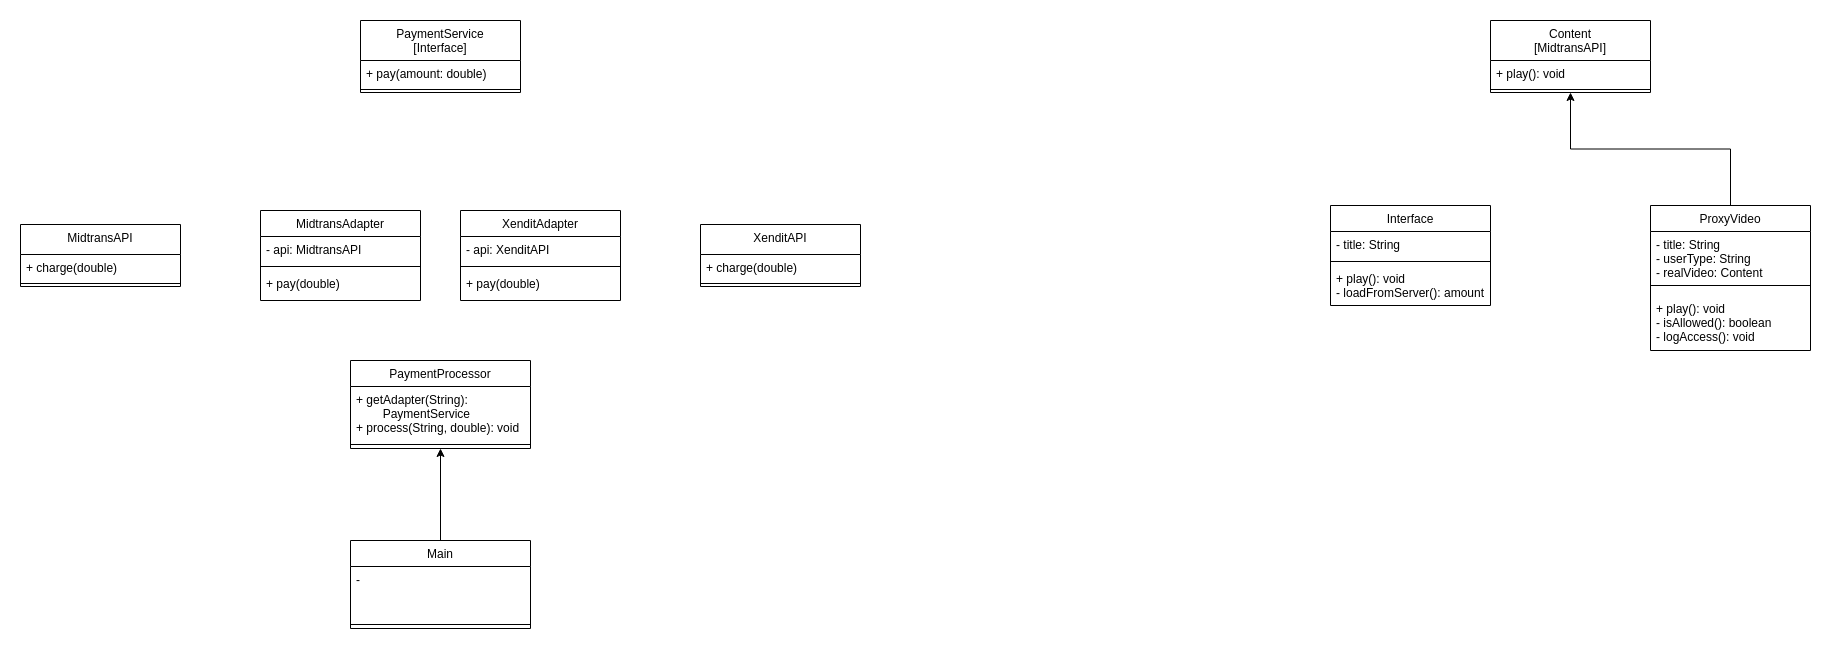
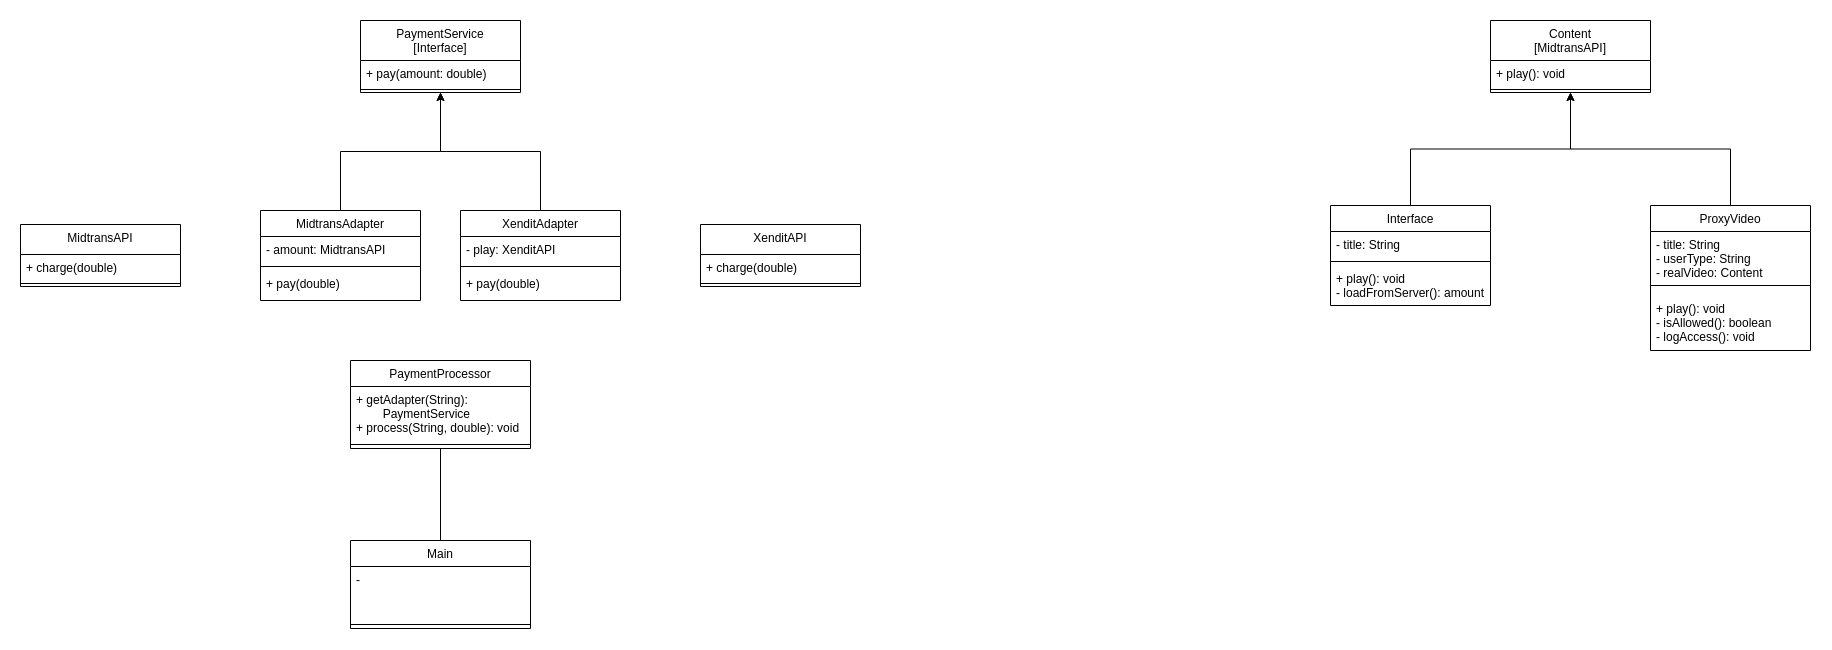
none -> (1462, 149)
none -> (360, 152)
none -> (521, 152)
(319, 250) -> (330, 250)
(512, 250) -> (515, 250)
(441, 456) -> (441, 454)
